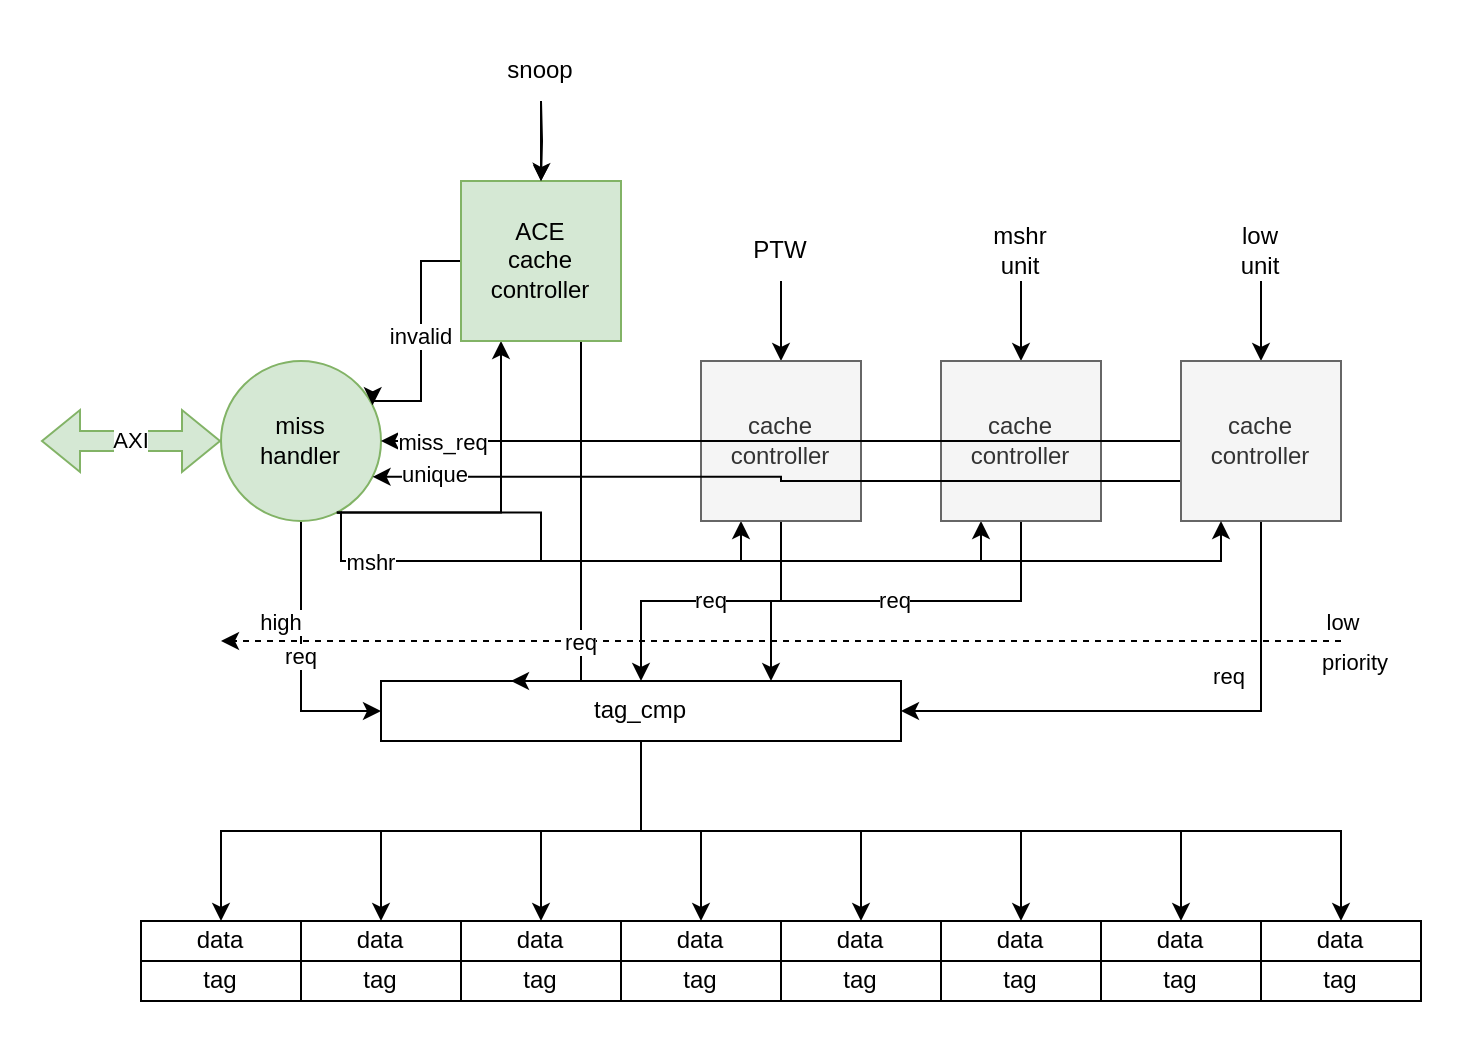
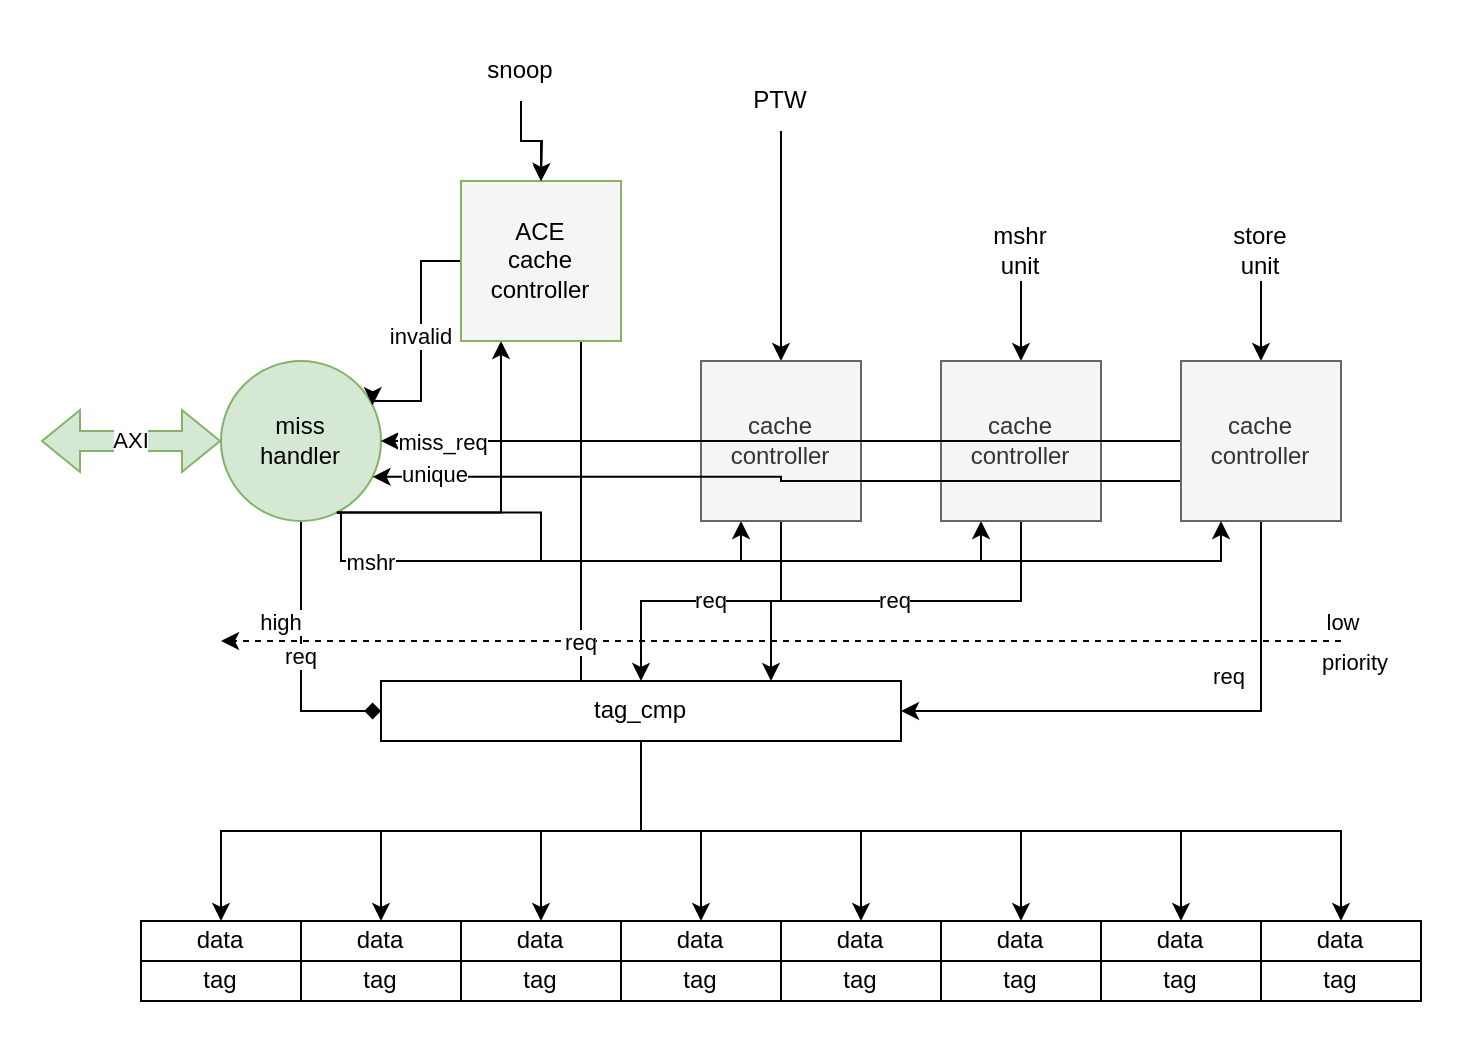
(541, 71) -> (521, 71)
(781, 251) -> (781, 101)
(1261, 251) -> (1261, 251)
(541, 261) -> (541, 261)
(526, 681) -> (520, 681)
(365, 711) -> (364, 711)
